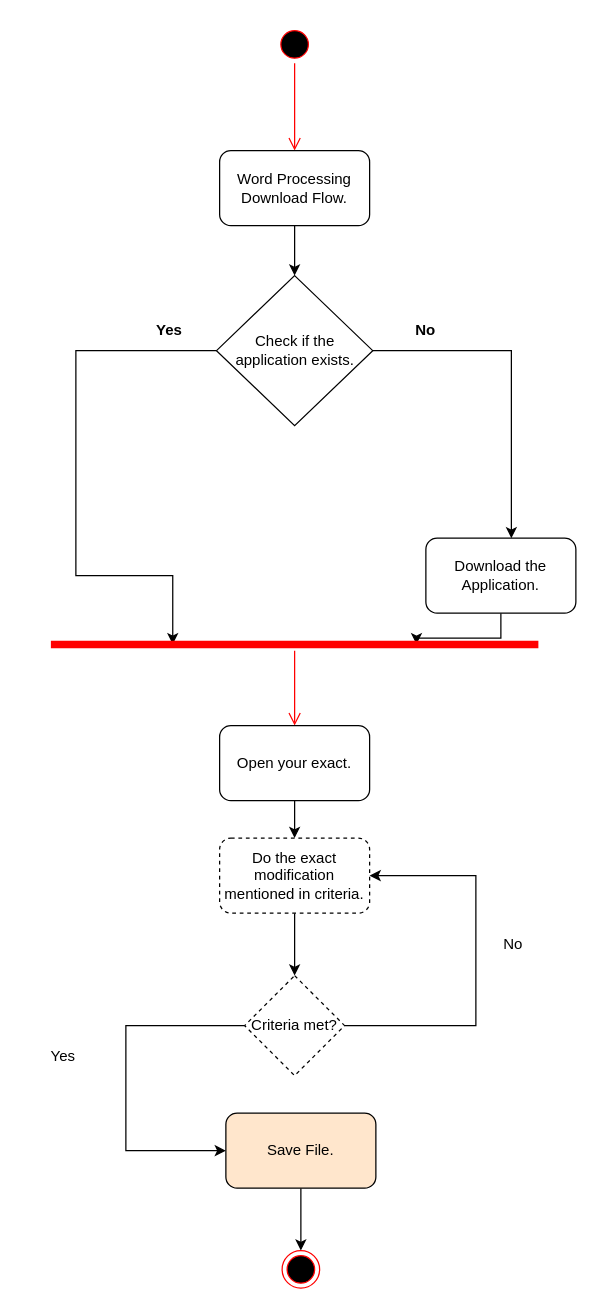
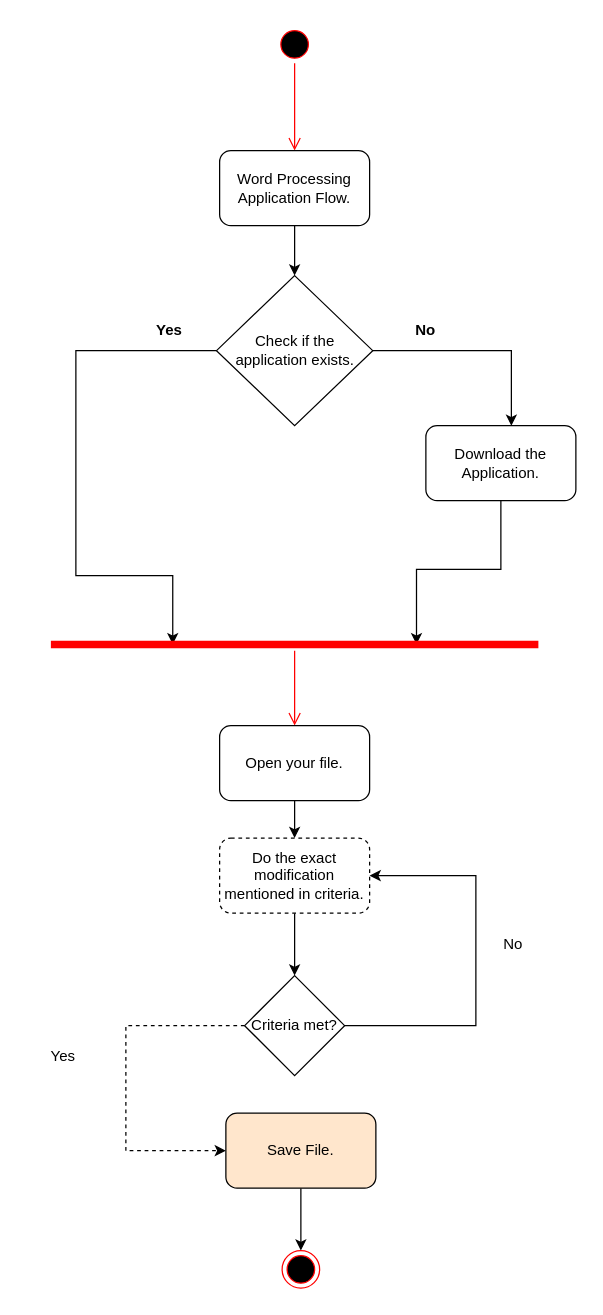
(294, 188) -> (294, 188)
(501, 576) -> (501, 463)
(294, 763) -> (294, 763)
(294, 1026) -> (294, 1026)
(126, 1075) -> (126, 1075)
